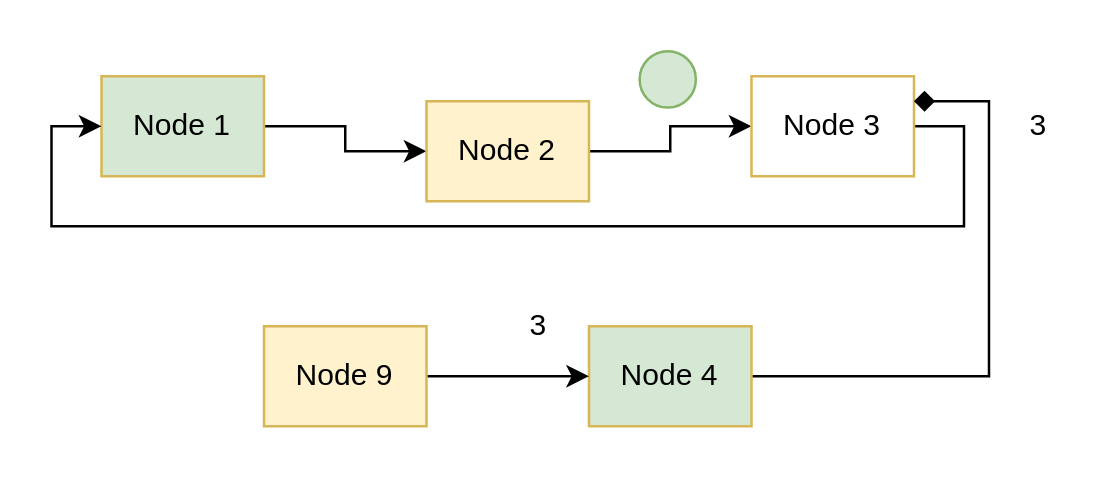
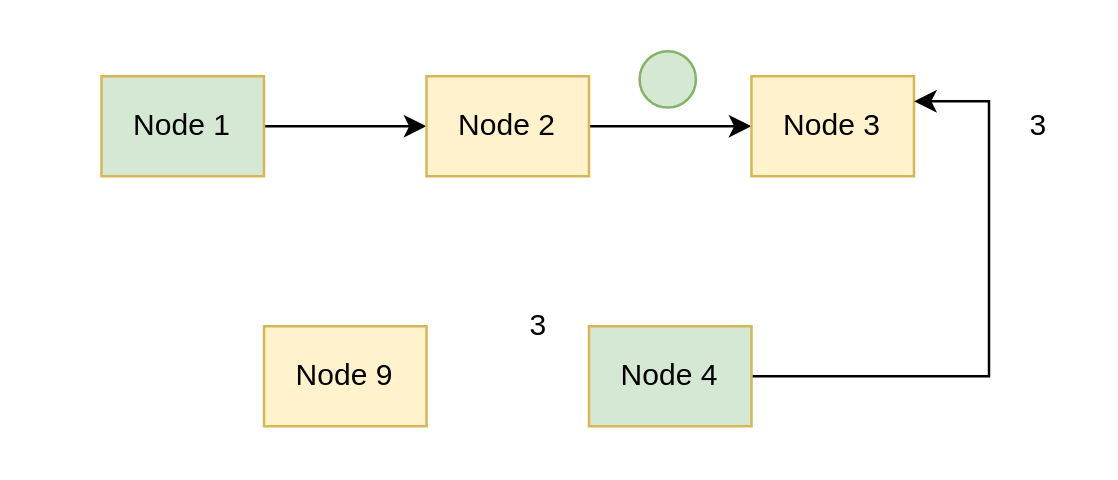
(934, 101) -> (932, 101)
(833, 126) -> (833, 126)
(508, 151) -> (508, 126)
(516, 226) -> none
(500, 376) -> none
